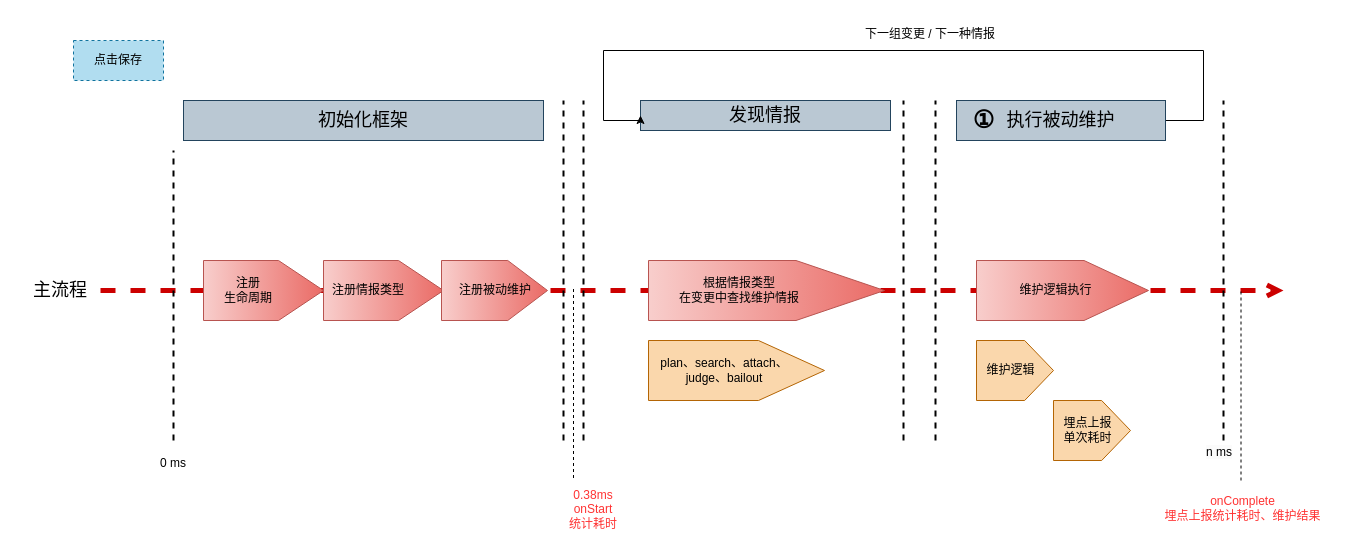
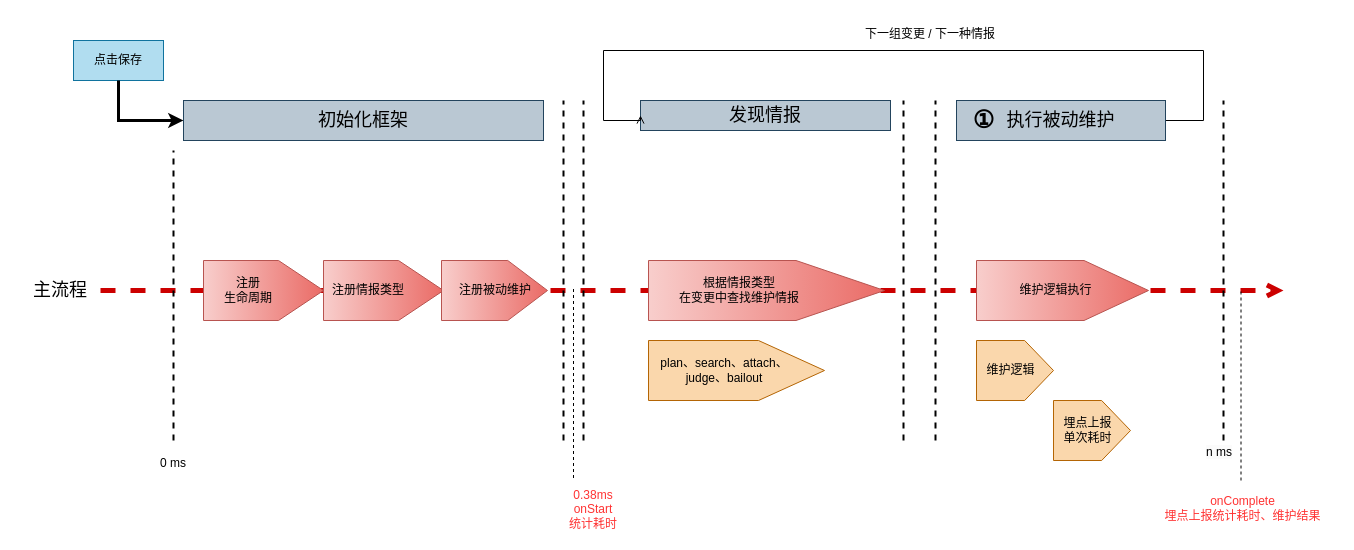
(119, 61) -> (119, 61)
none -> (126, 121)
(639, 121) -> (639, 121)
